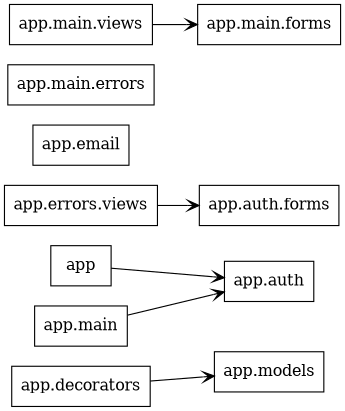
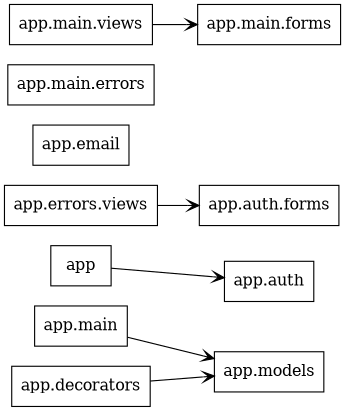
(170, 305) -> (165, 347)
